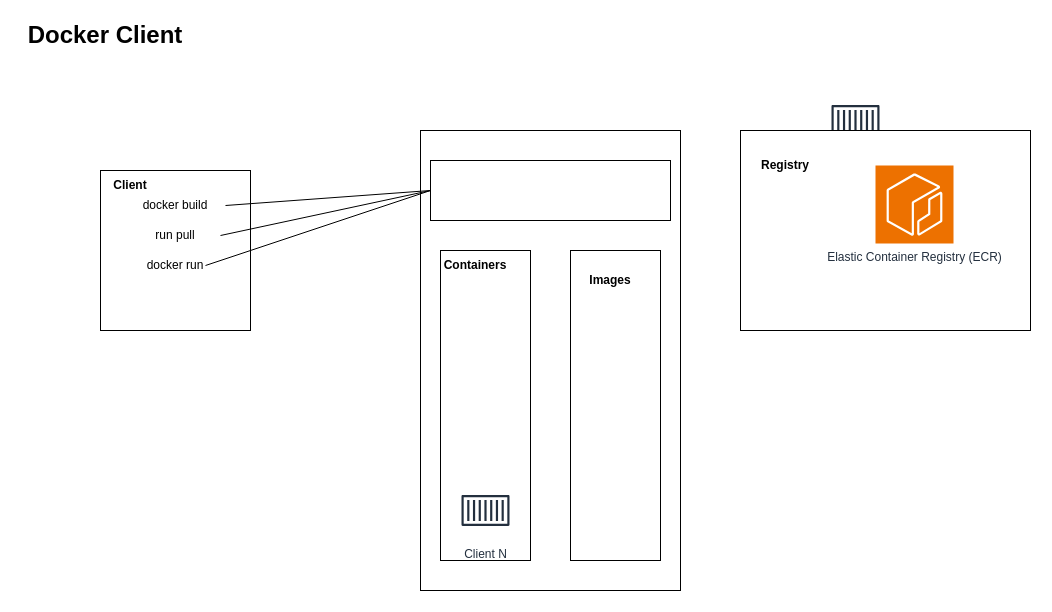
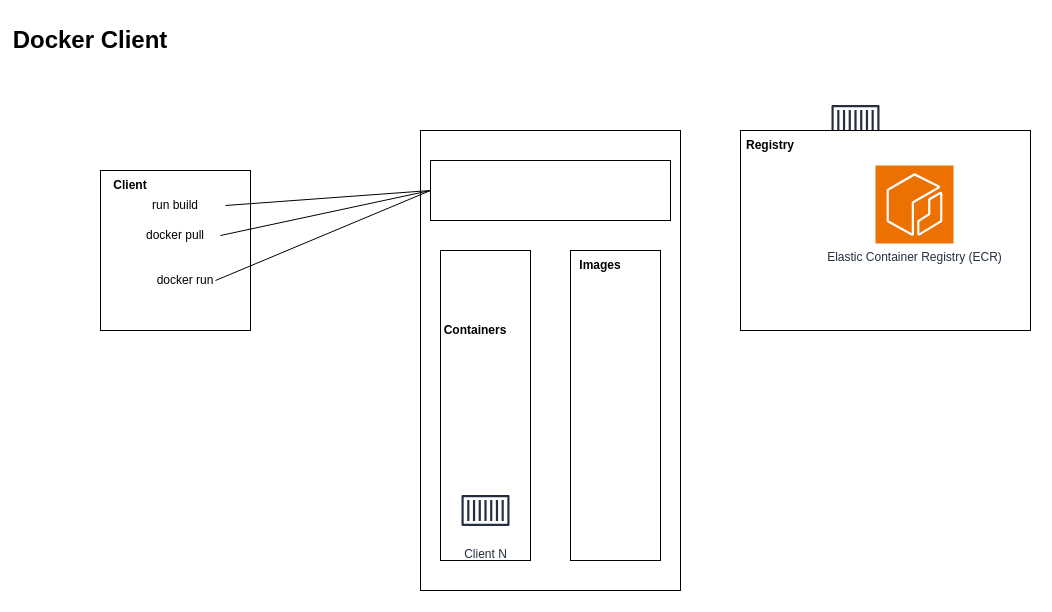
(106, 36) -> (91, 41)
(786, 166) -> (771, 146)
(176, 206) -> (176, 206)
(176, 236) -> (176, 236)
(176, 266) -> (186, 281)
(476, 266) -> (476, 331)
(611, 281) -> (601, 266)
